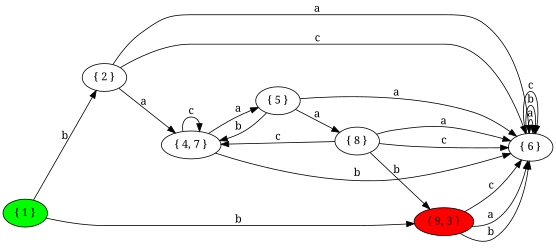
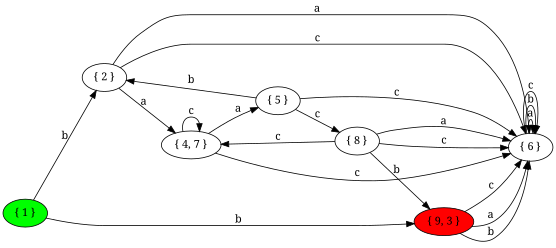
(397, 93) -> (397, 93)
(318, 114) -> (318, 114)
(249, 128) -> (195, 90)
(357, 173) -> (357, 173)
